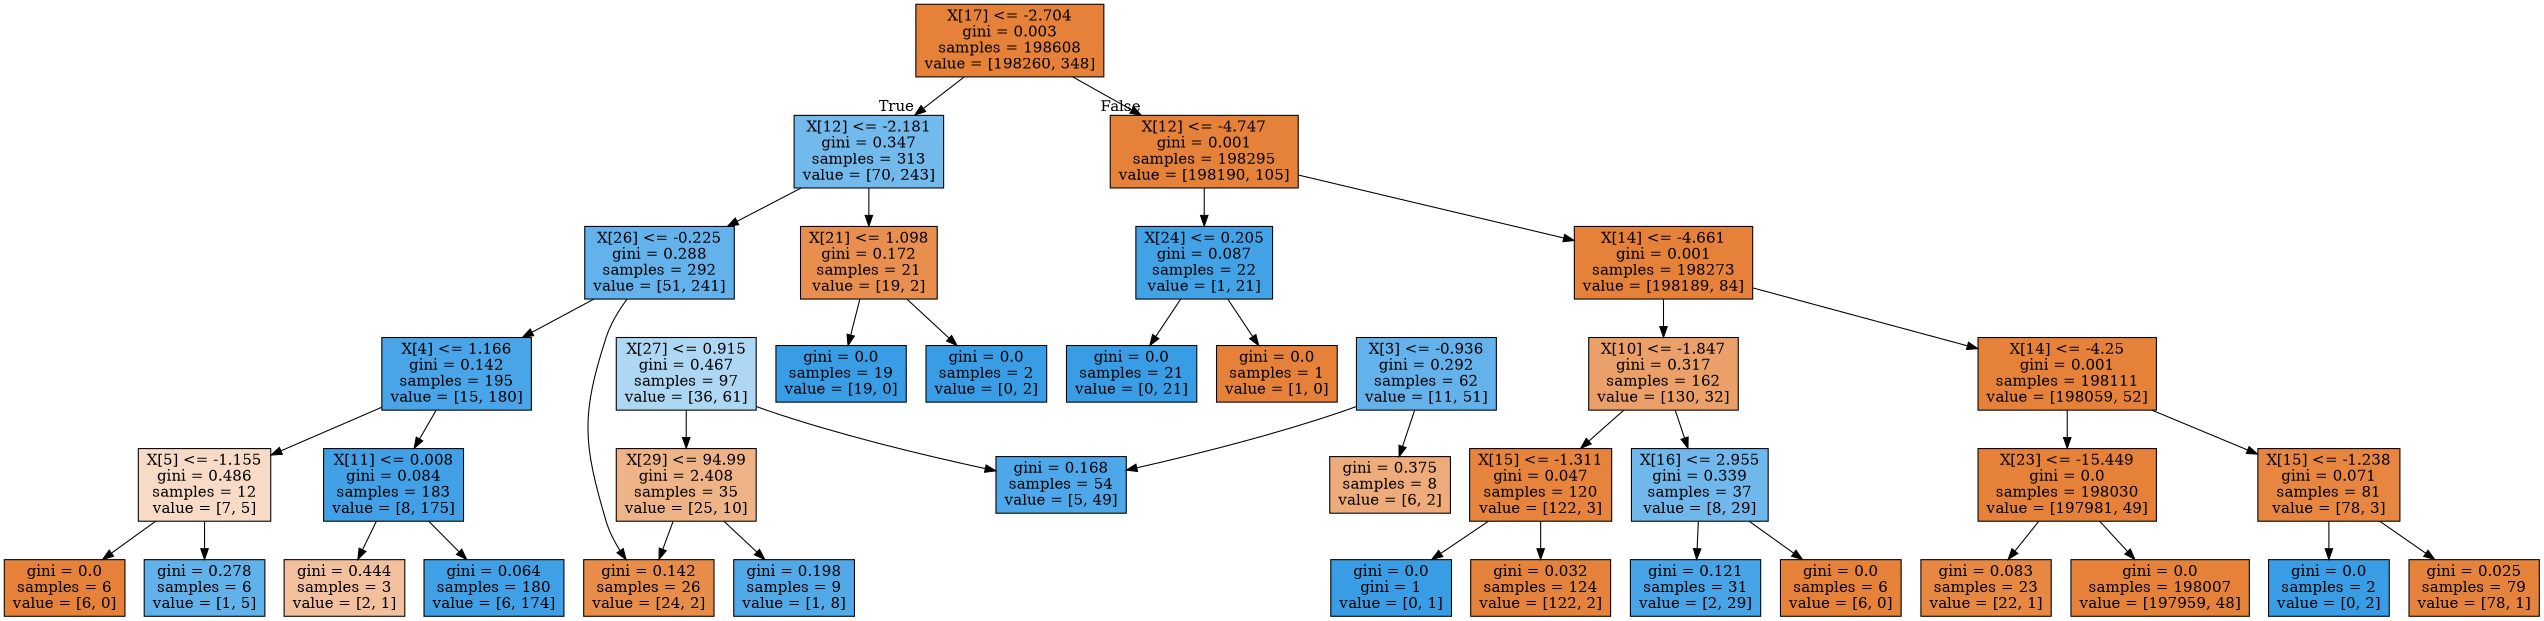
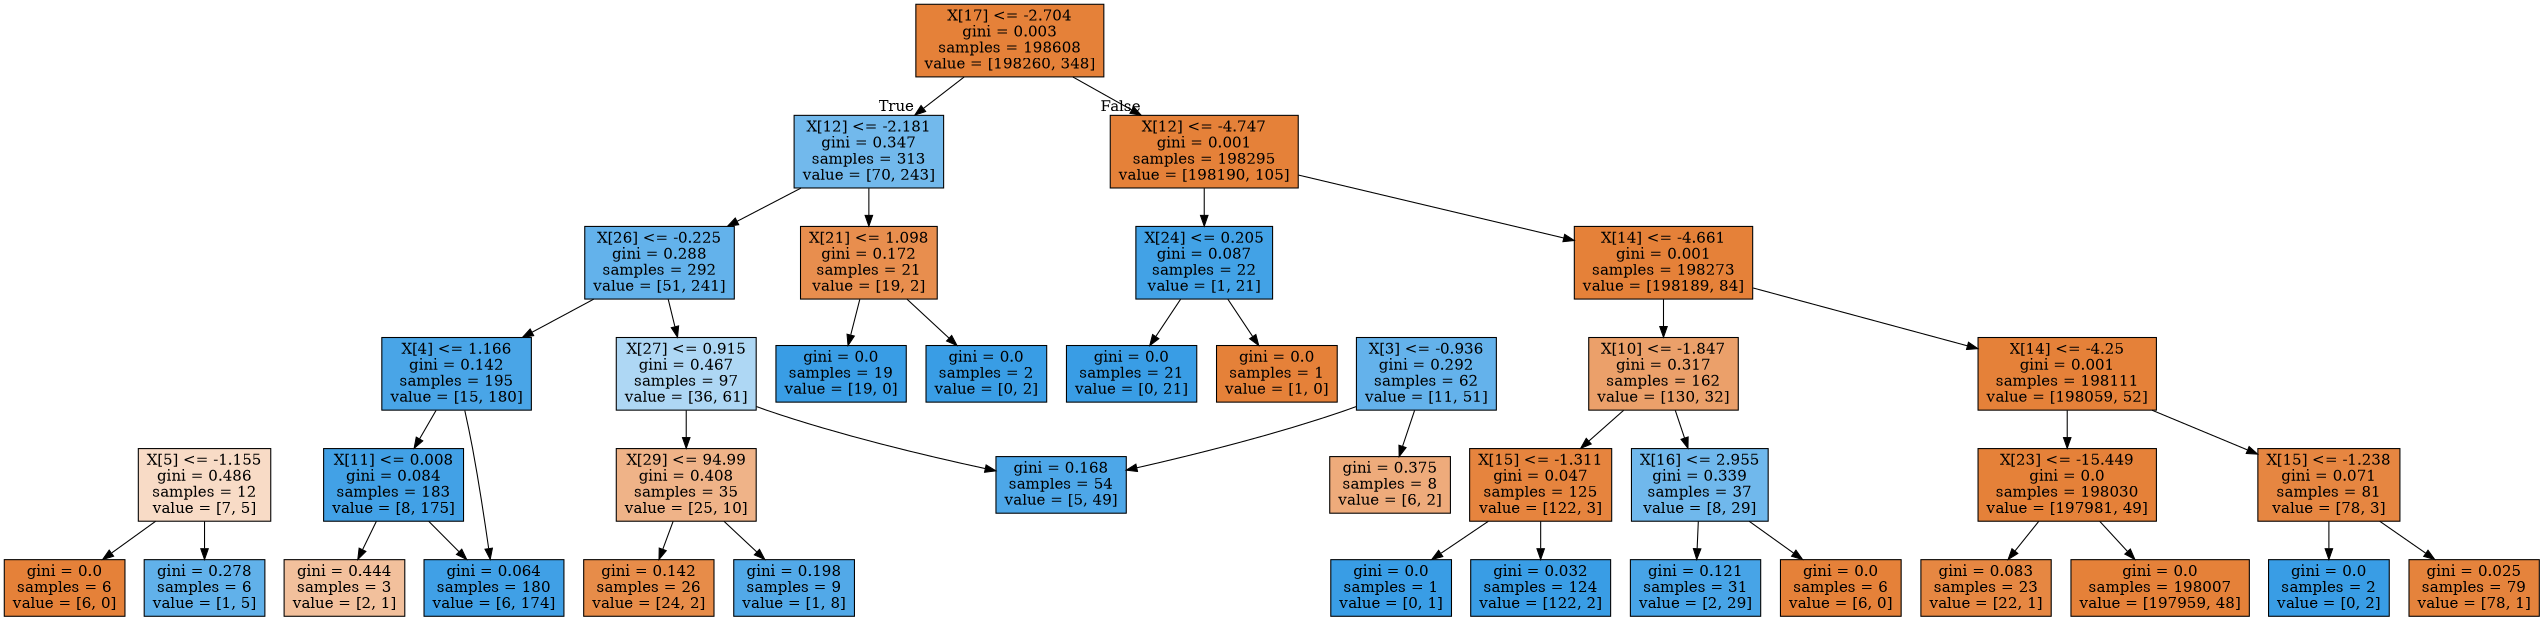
(588, 424) -> (672, 313)
(331, 429) -> (478, 479)
(686, 485) -> (686, 485)
(1541, 485) -> (1541, 485)
(1391, 588) -> (1391, 588)
(1541, 588) -> (1541, 588)
